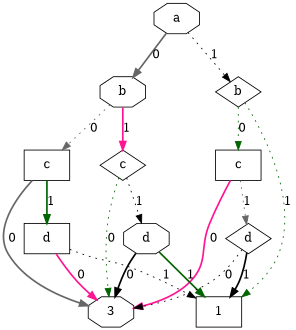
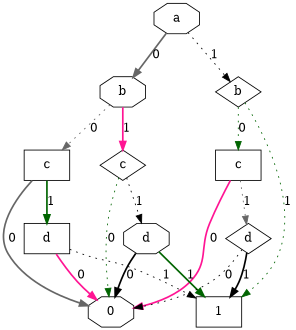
(111, 312) -> (111, 312)
